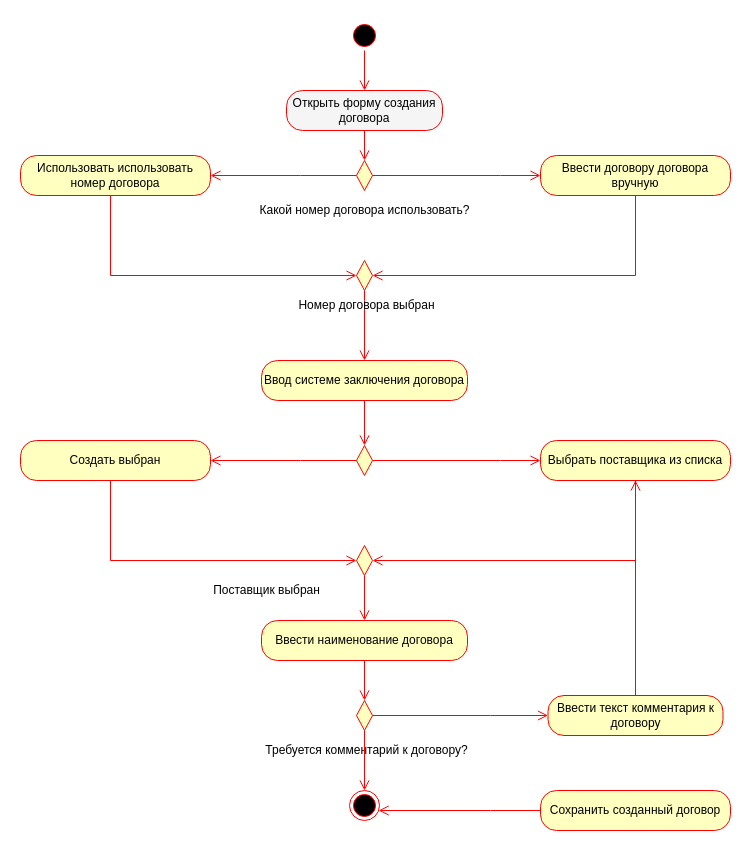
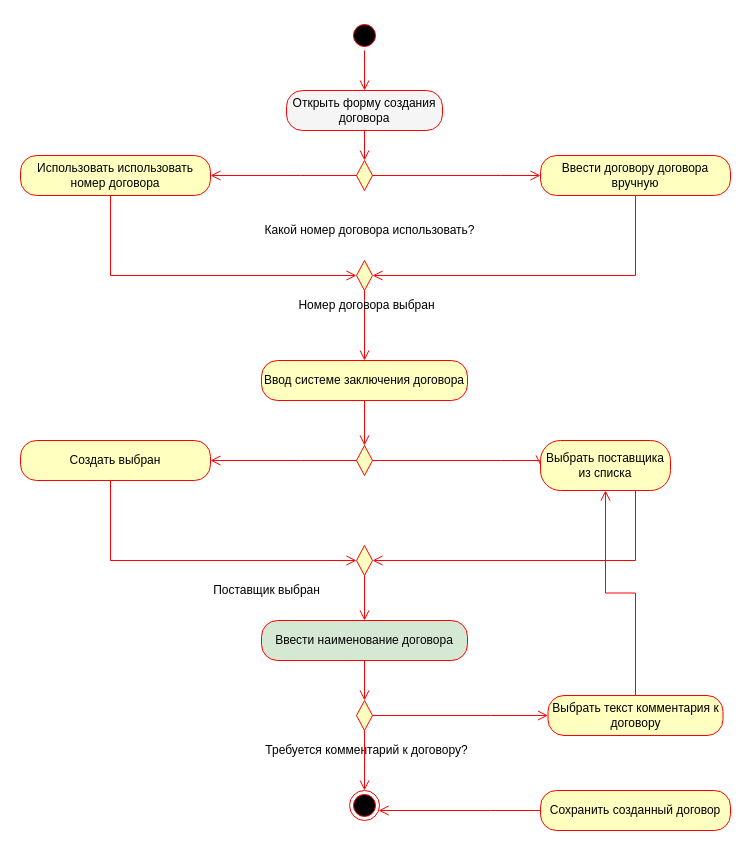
(365, 211) -> (370, 231)
(636, 461) -> (606, 466)
(365, 641) -> (365, 641)
(636, 716) -> (636, 716)
